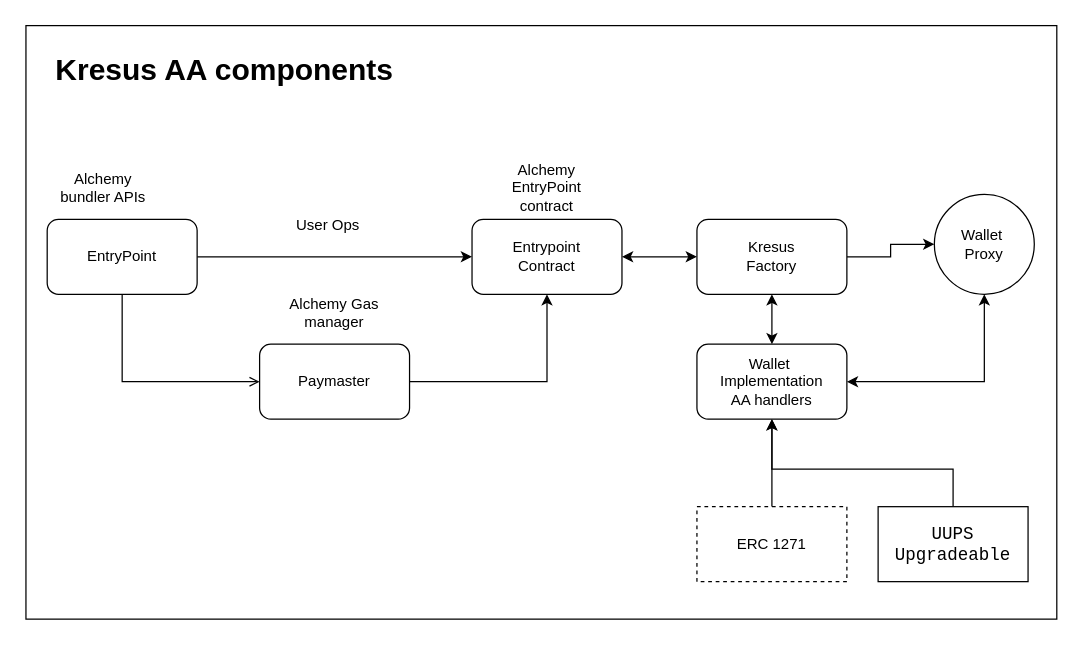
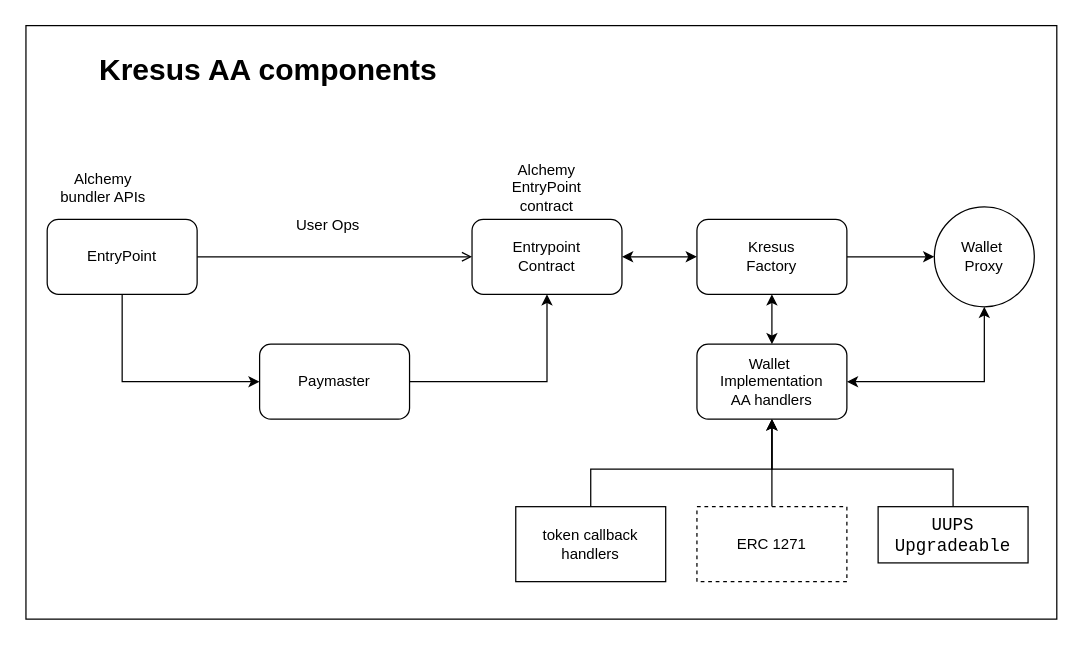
(231, 76) -> (275, 76)
(984, 244) -> (984, 257)
(462, 257) -> (464, 257)
(334, 313) -> none
(252, 382) -> (249, 382)
none -> (661, 469)
none -> (591, 544)
(953, 544) -> (953, 535)
